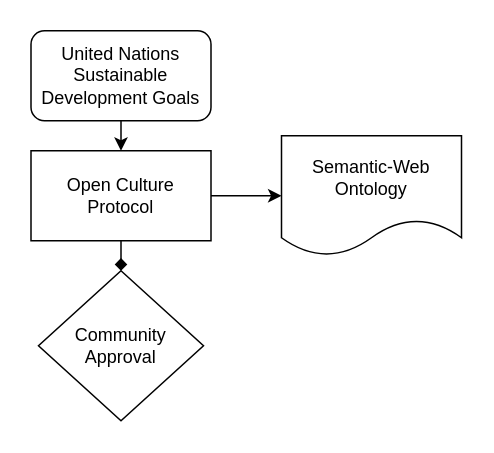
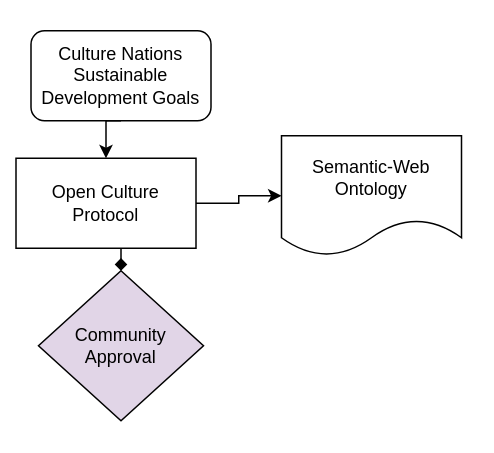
(121, 76) -> (121, 76)
(121, 196) -> (106, 203)
(121, 346) -> (121, 346)
